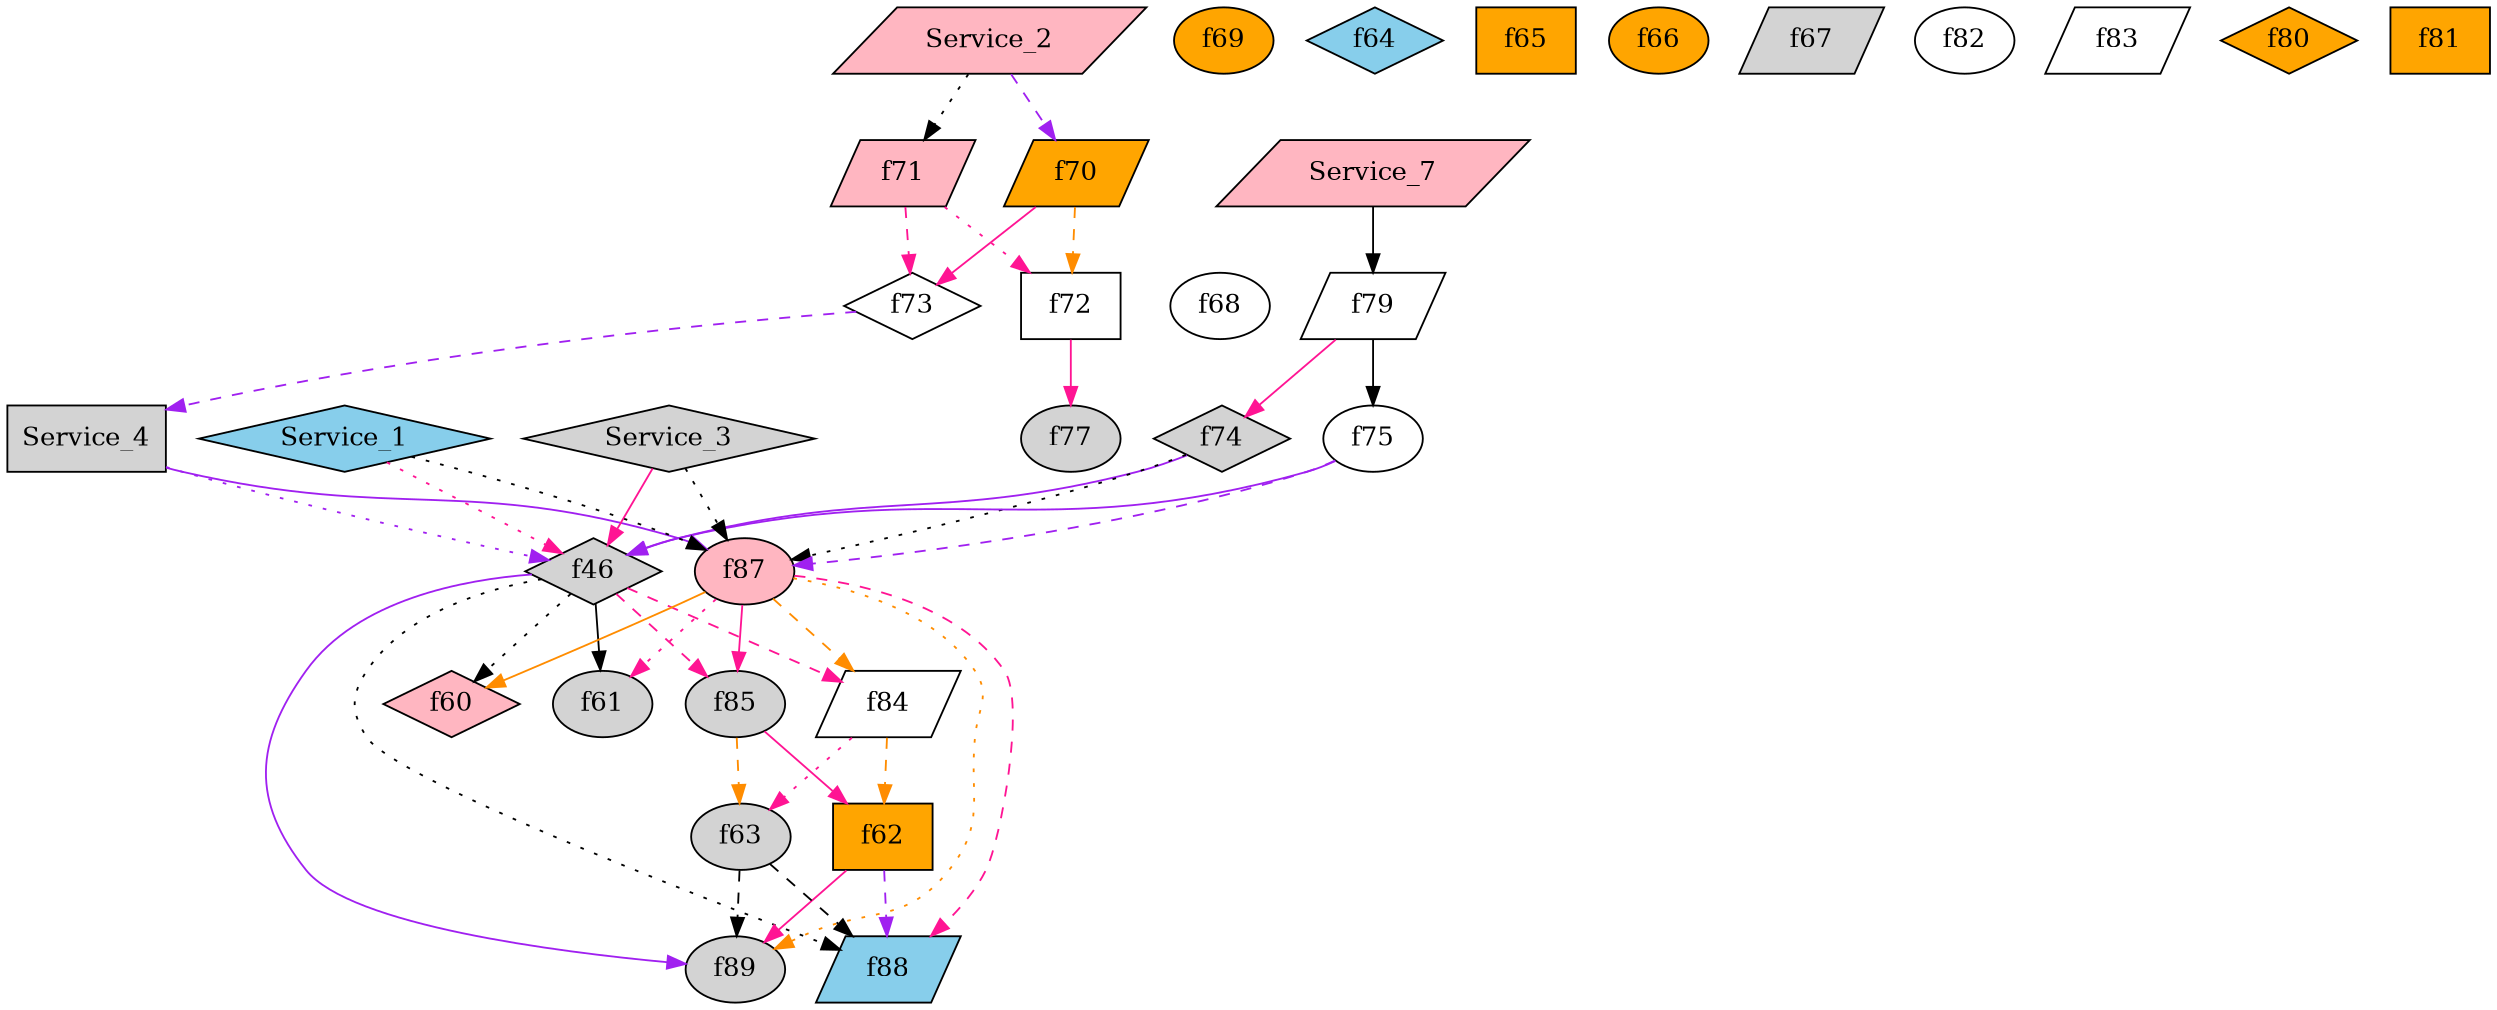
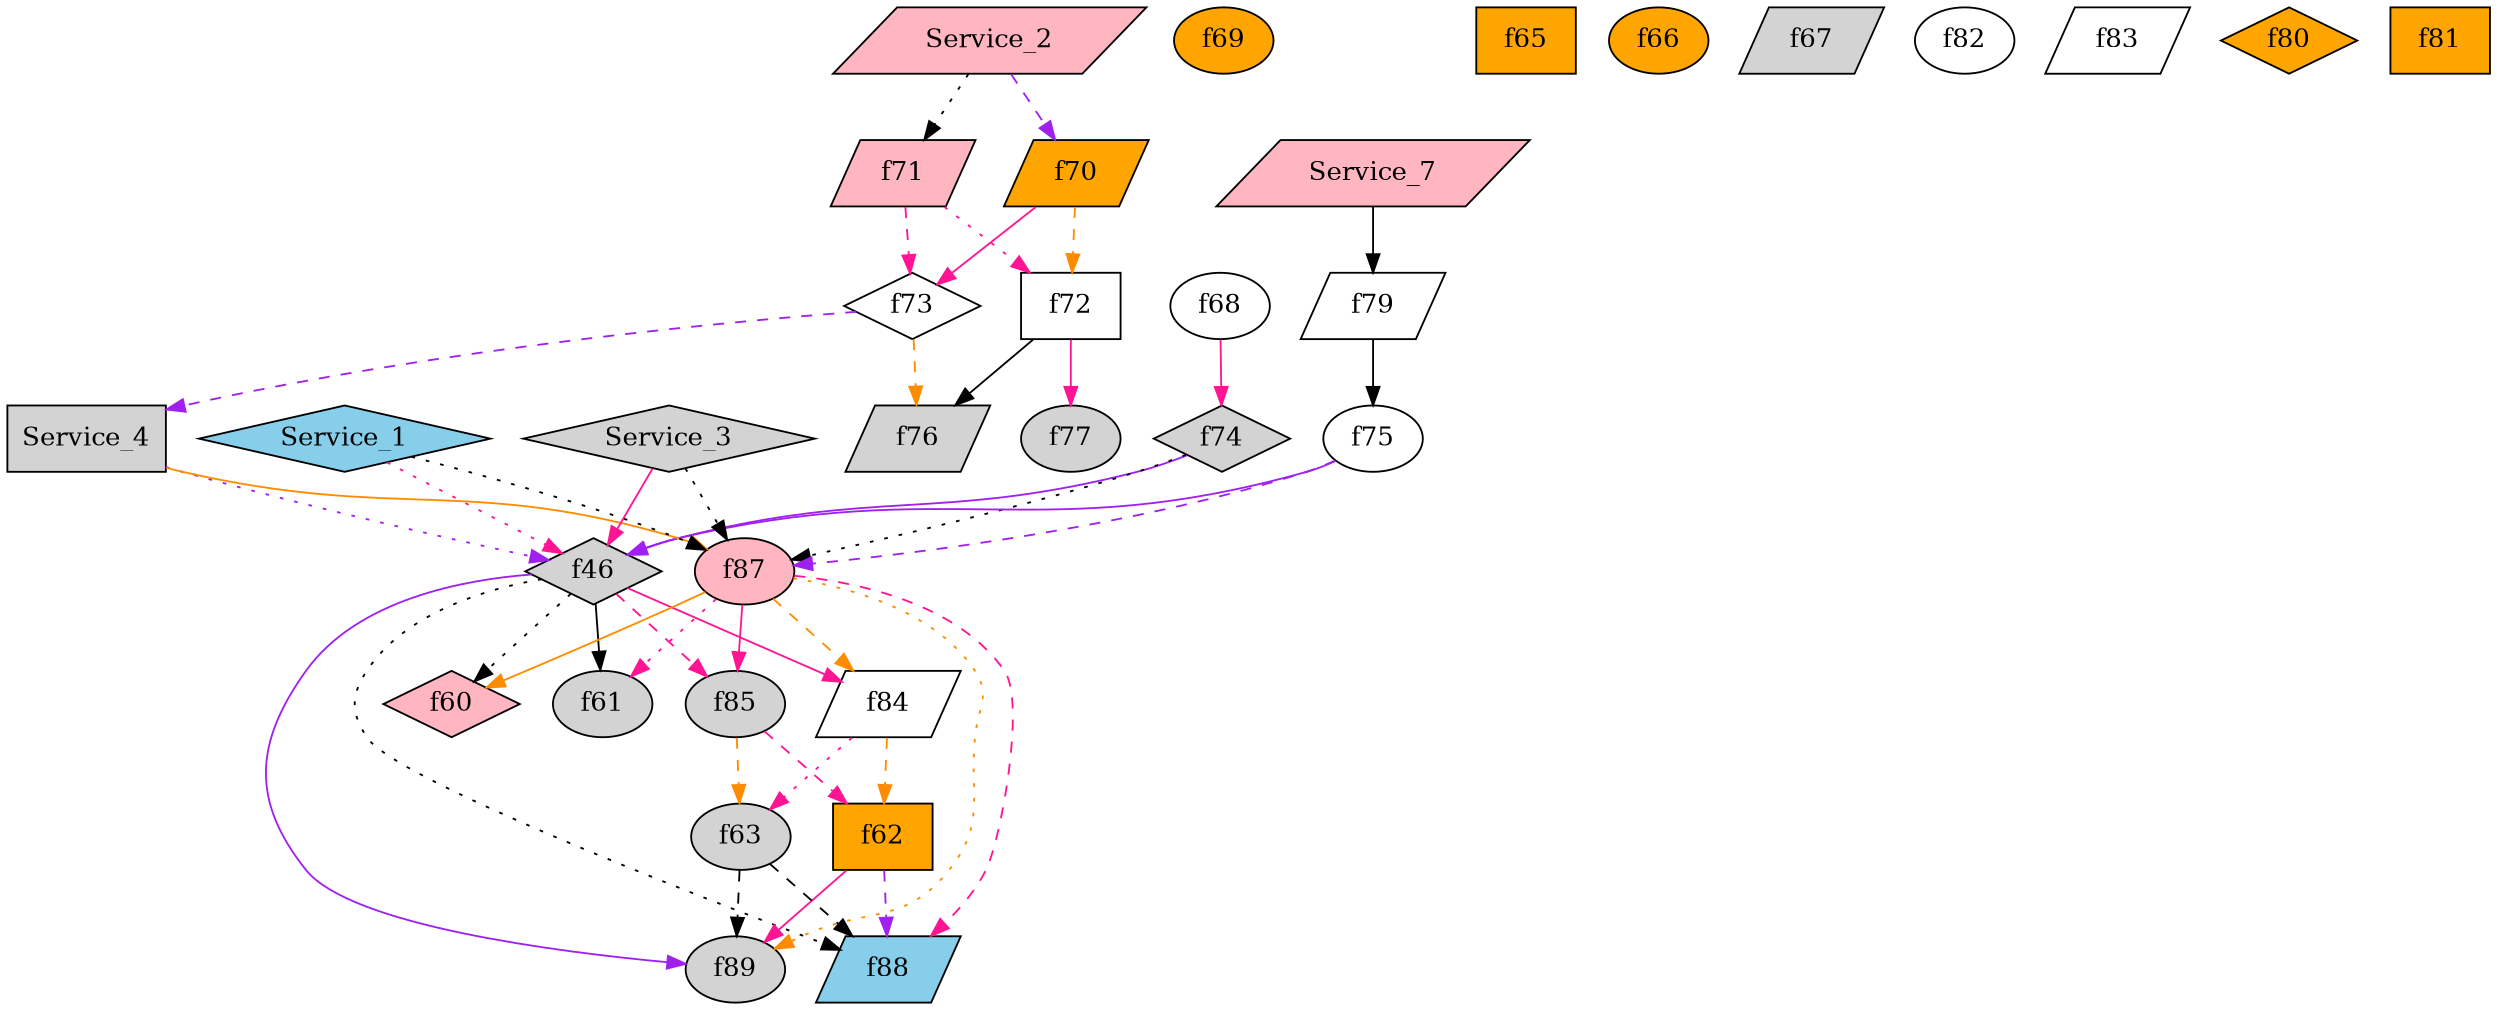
(1375, 41) -> none
(1298, 372) -> (1221, 363)
none -> (918, 439)
(429, 500) -> (429, 500)
(726, 631) -> (726, 631)
(799, 761) -> (799, 761)
